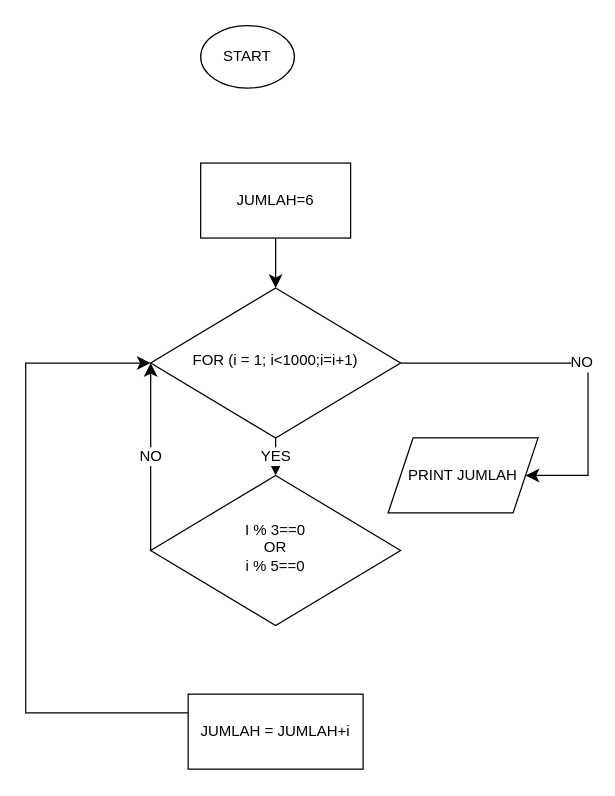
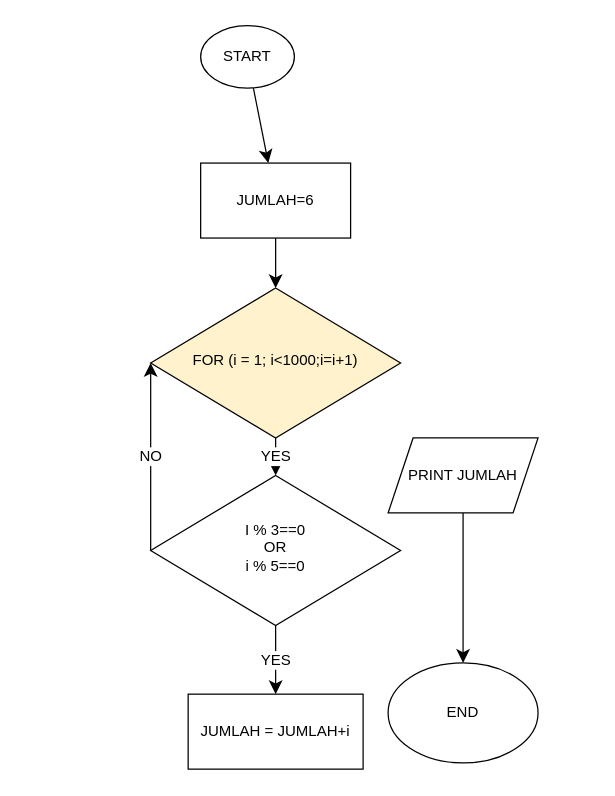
none -> (260, 121)
(276, 363) -> (276, 363)
(576, 363) -> none
(26, 562) -> none
none -> (463, 584)
none -> (276, 656)
none -> (463, 713)
